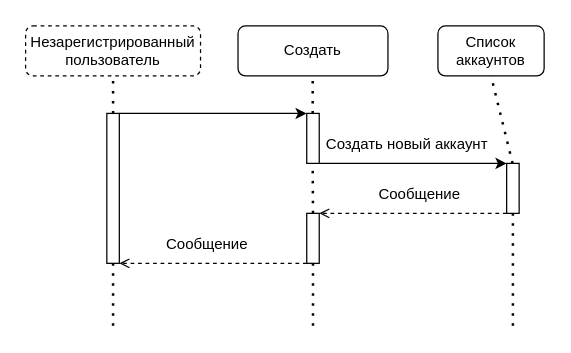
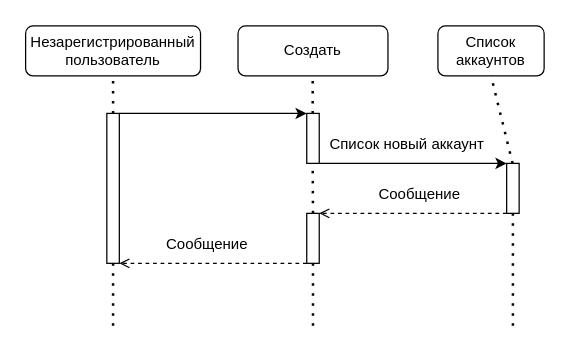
(113, 51) -> (113, 51)
(408, 144) -> (408, 144)
